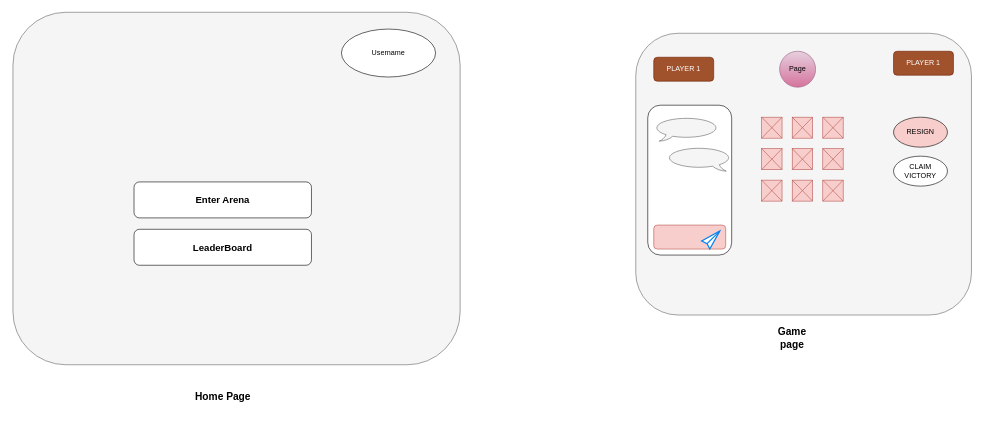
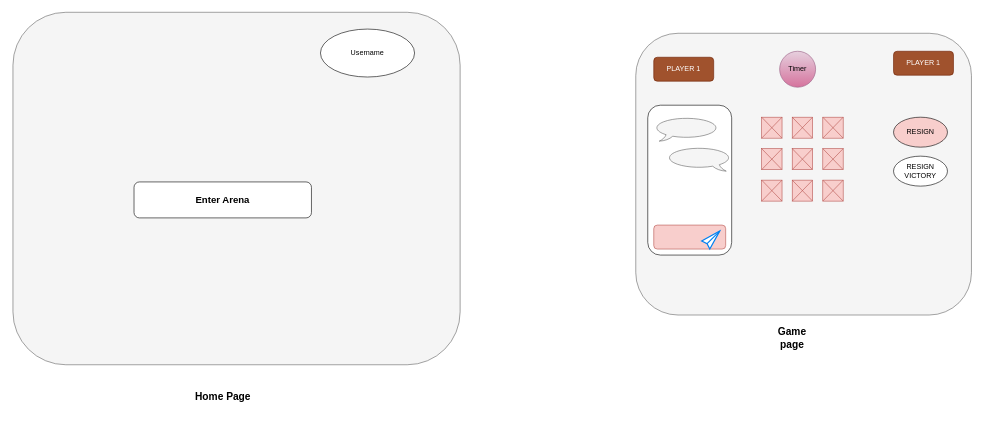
(388, 53) -> (367, 53)
(798, 69) -> (798, 69)
(921, 171) -> (921, 171)
(222, 248) -> none
